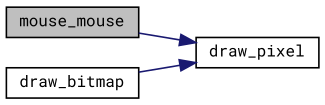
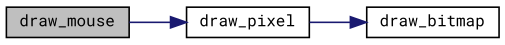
(73, 22) -> (68, 22)
(159, 69) -> (330, 22)
